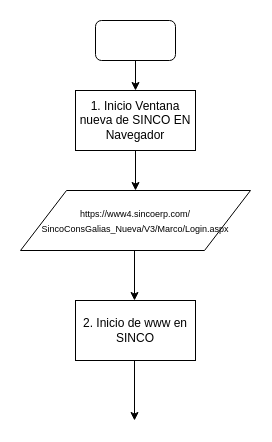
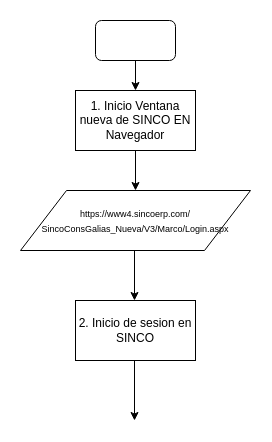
(136, 331) -> (136, 331)
